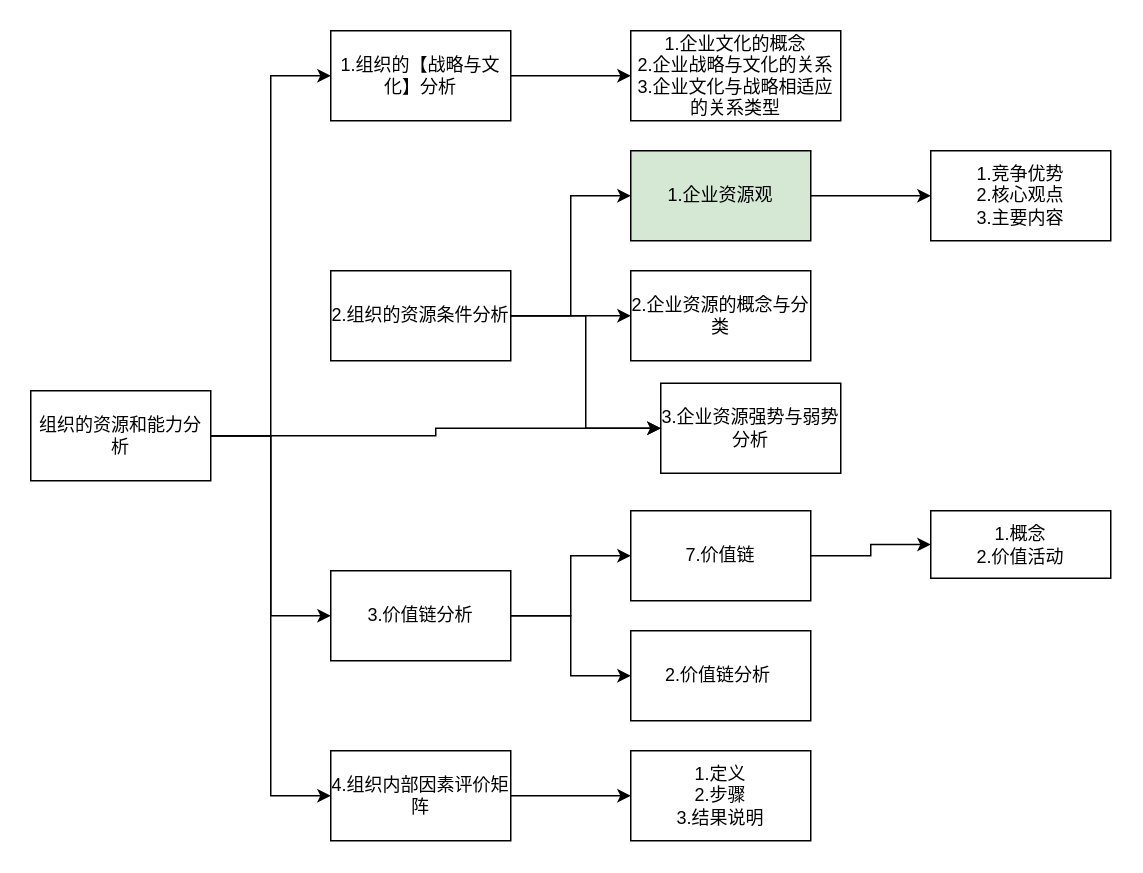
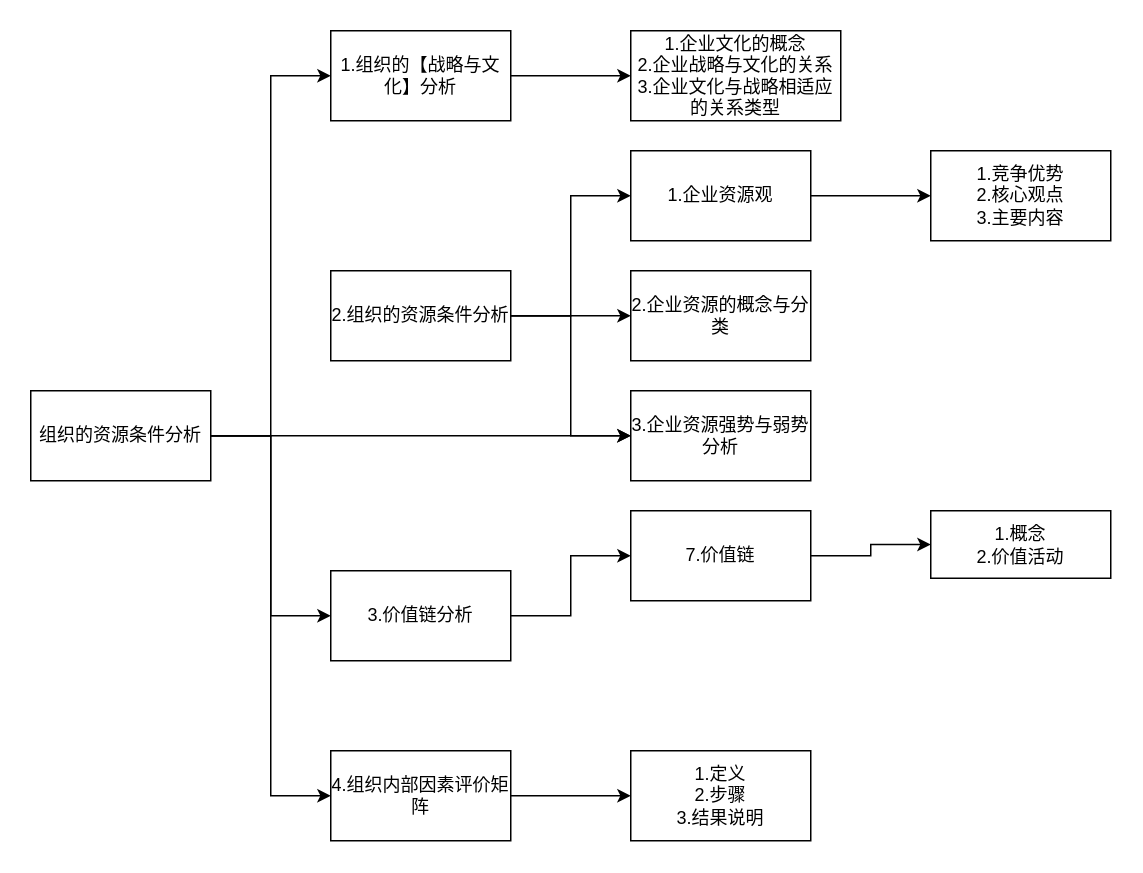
(721, 196) -> (721, 196)
(751, 428) -> (721, 436)
(121, 436) -> (121, 436)
(571, 671) -> none
(721, 676) -> none
